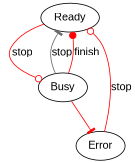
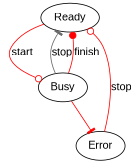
(22, 52) -> (22, 52)
